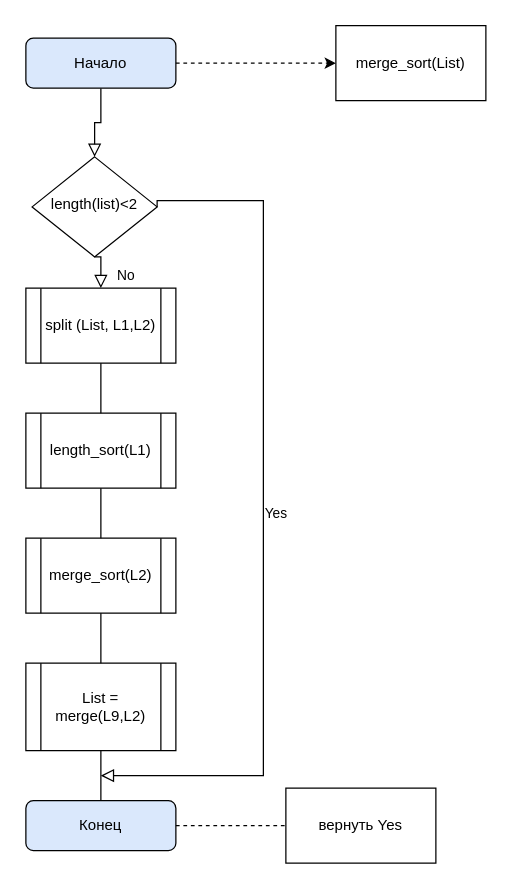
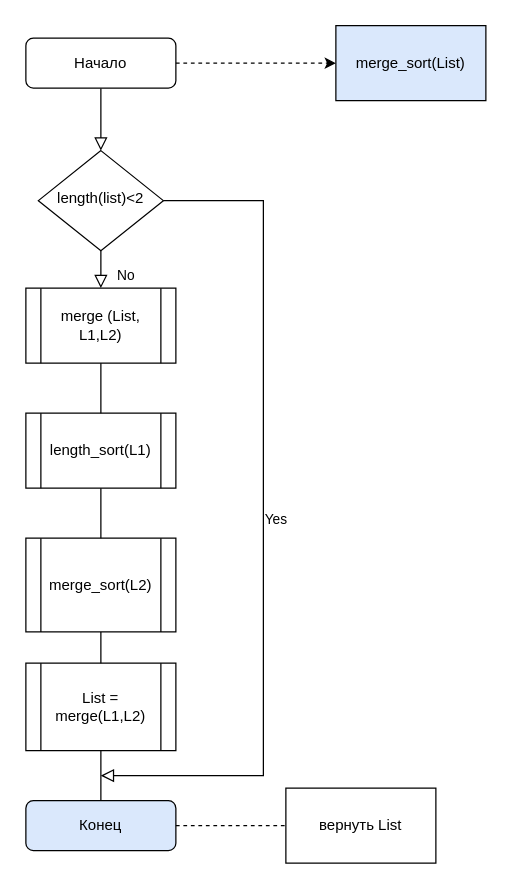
(101, 63) -> (101, 63)
(411, 63) -> (411, 63)
(94, 207) -> (101, 201)
(101, 326) -> (101, 326)
(101, 576) -> (101, 585)
(101, 707) -> (101, 707)
(361, 826) -> (361, 826)
